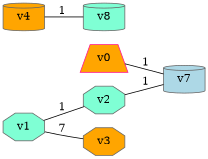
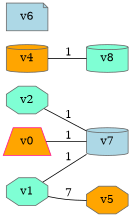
none -> (27, 17)
(64, 114) -> (65, 168)
(104, 142) -> (107, 200)
